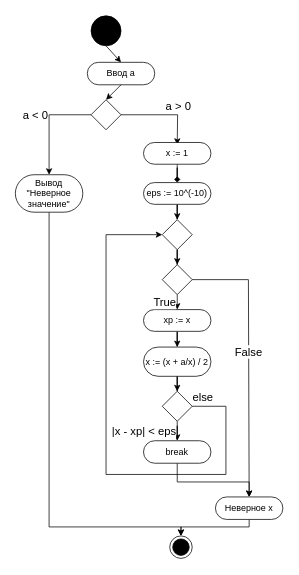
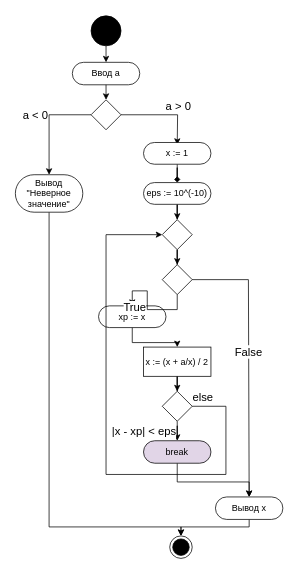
(121, 73) -> (106, 73)
(177, 320) -> (132, 317)
(177, 362) -> (177, 362)
(177, 452) -> (177, 452)
(249, 508) -> (249, 508)
